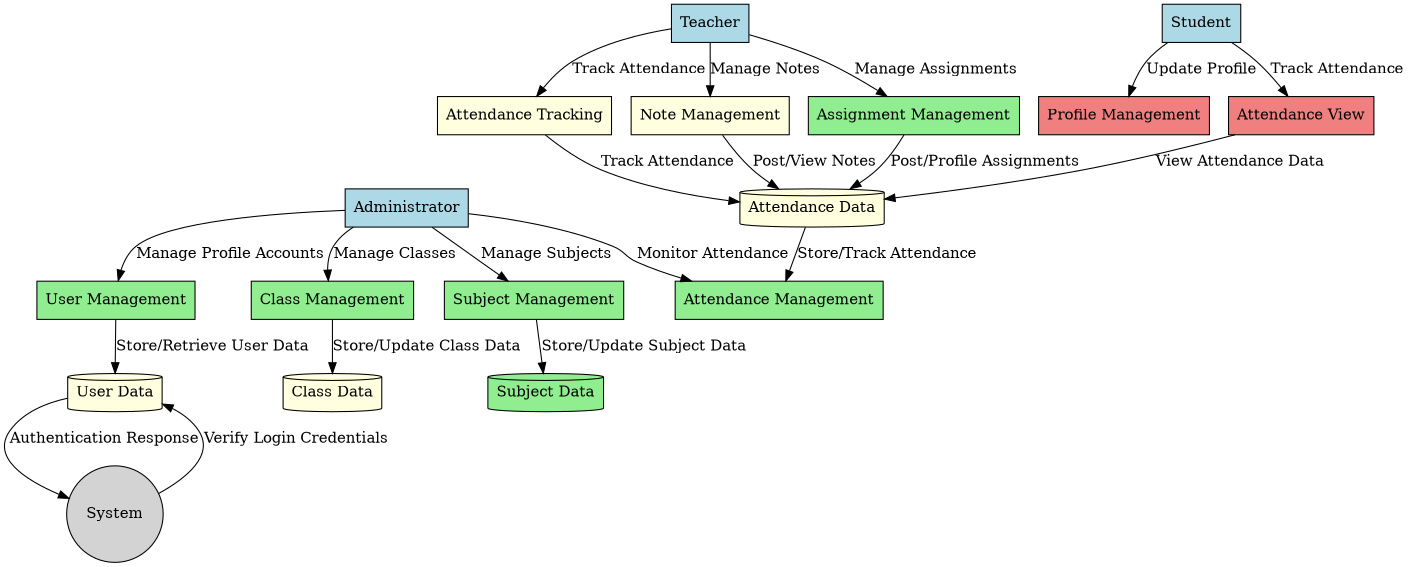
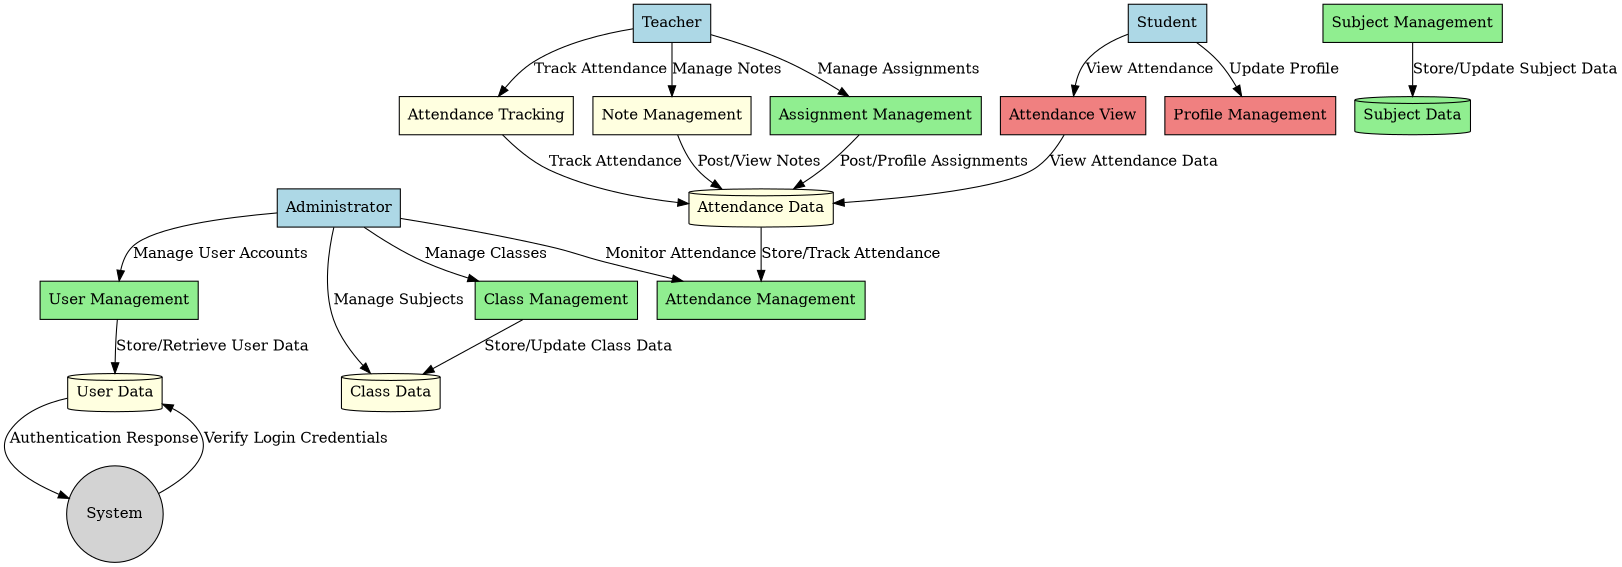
(1337, 70) -> (1150, 70)
(466, 251) -> (329, 301)
(231, 254) -> (221, 254)
